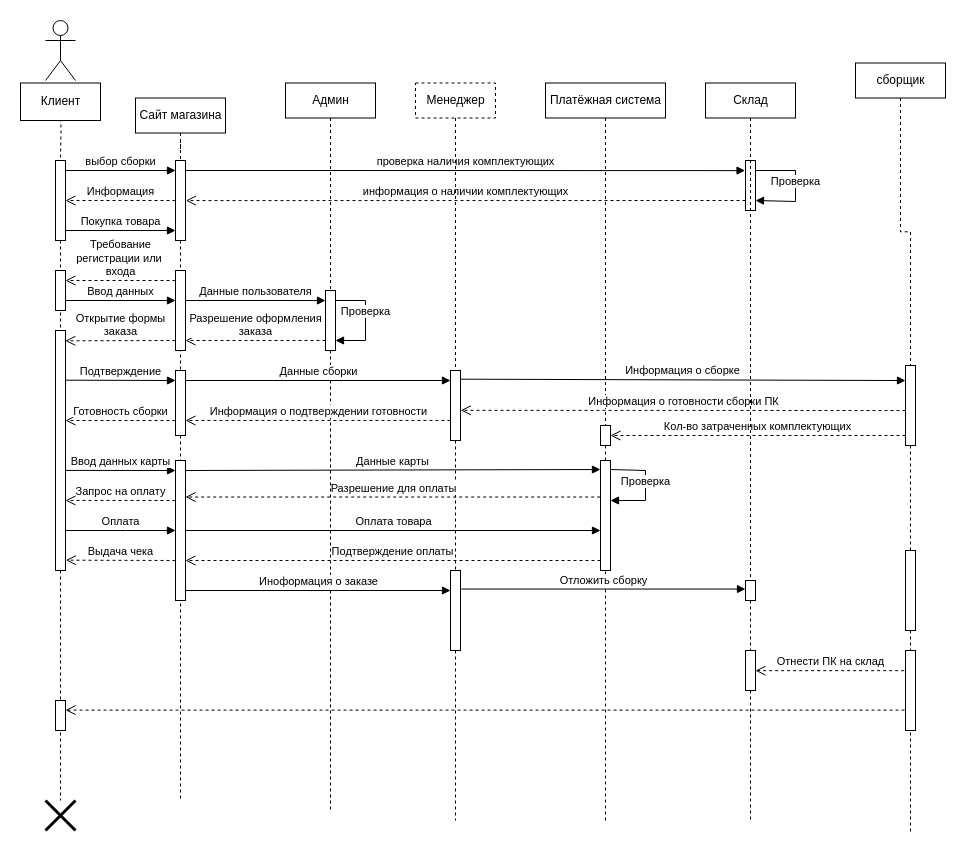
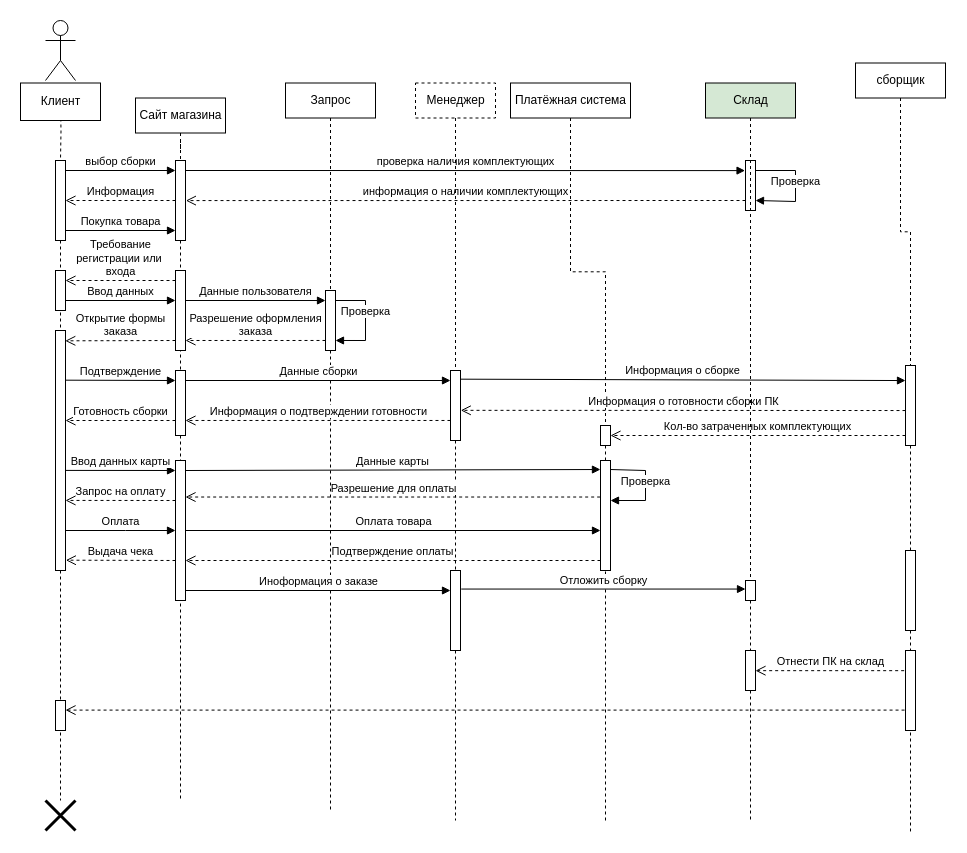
(331, 101) -> (331, 101)
(606, 101) -> (571, 101)
(751, 101) -> (751, 101)
